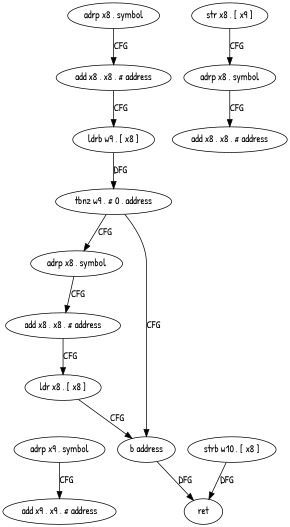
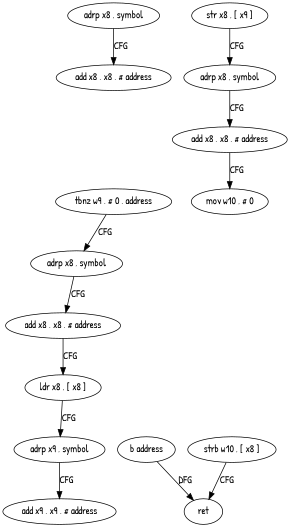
(114, 140) -> none
none -> (230, 202)
(146, 319) -> none
(102, 417) -> (61, 415)
(227, 481) -> (227, 481)
